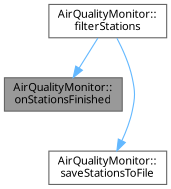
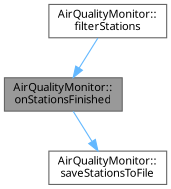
(134, 89) -> (83, 126)
